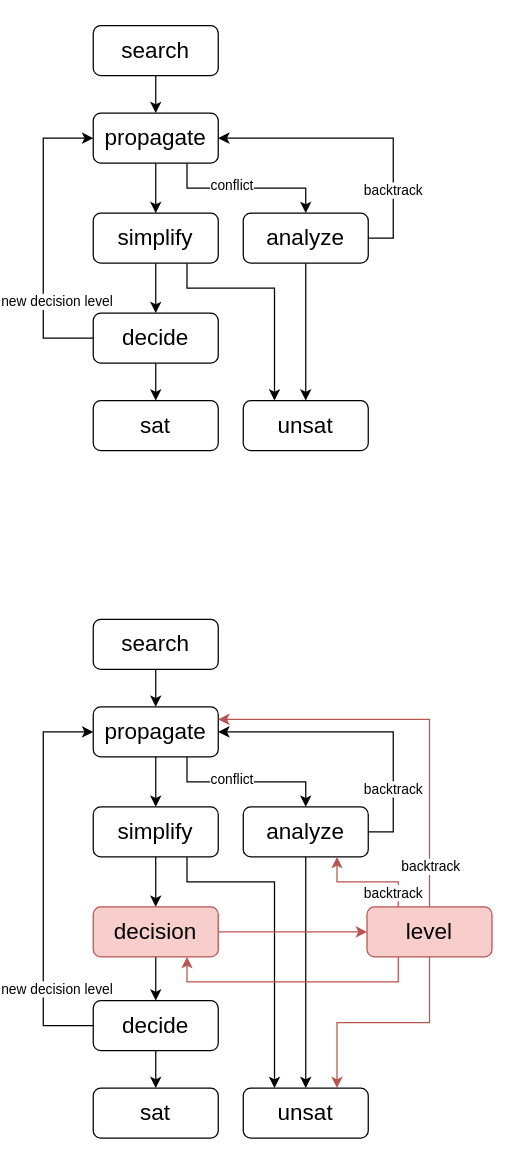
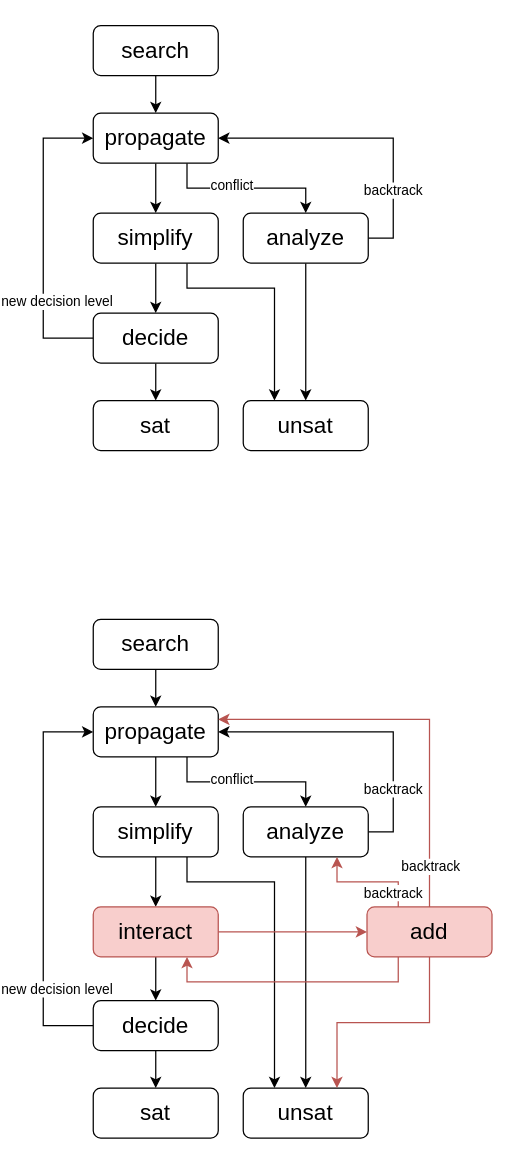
(156, 932) -> (156, 932)
(429, 932) -> (429, 932)
